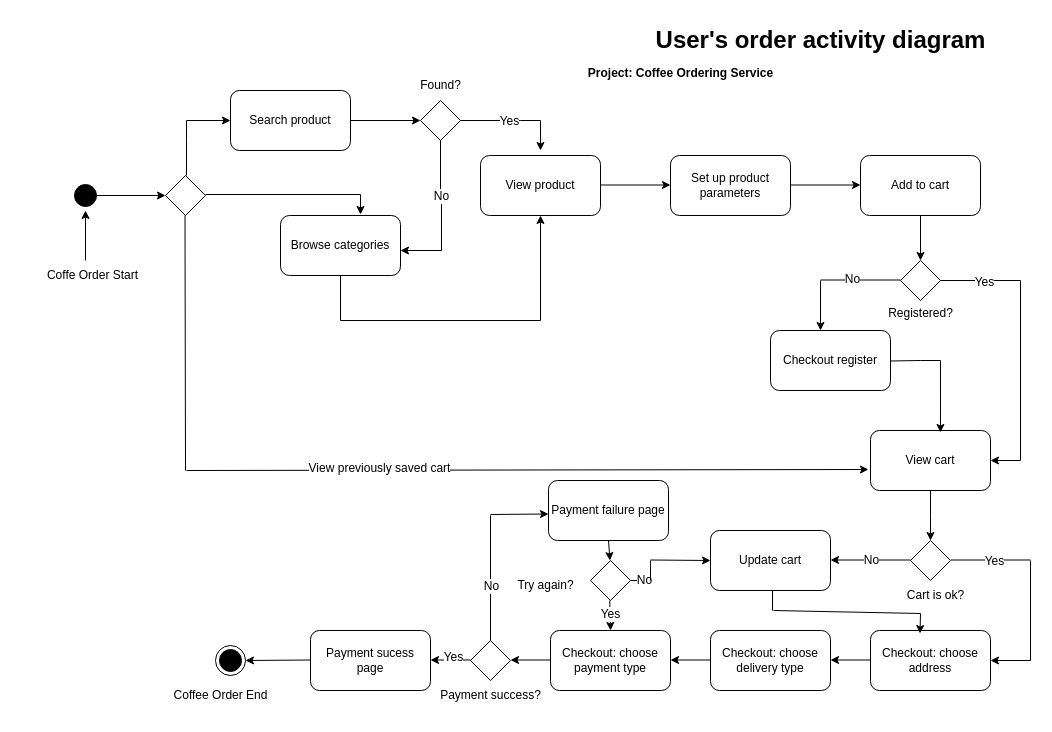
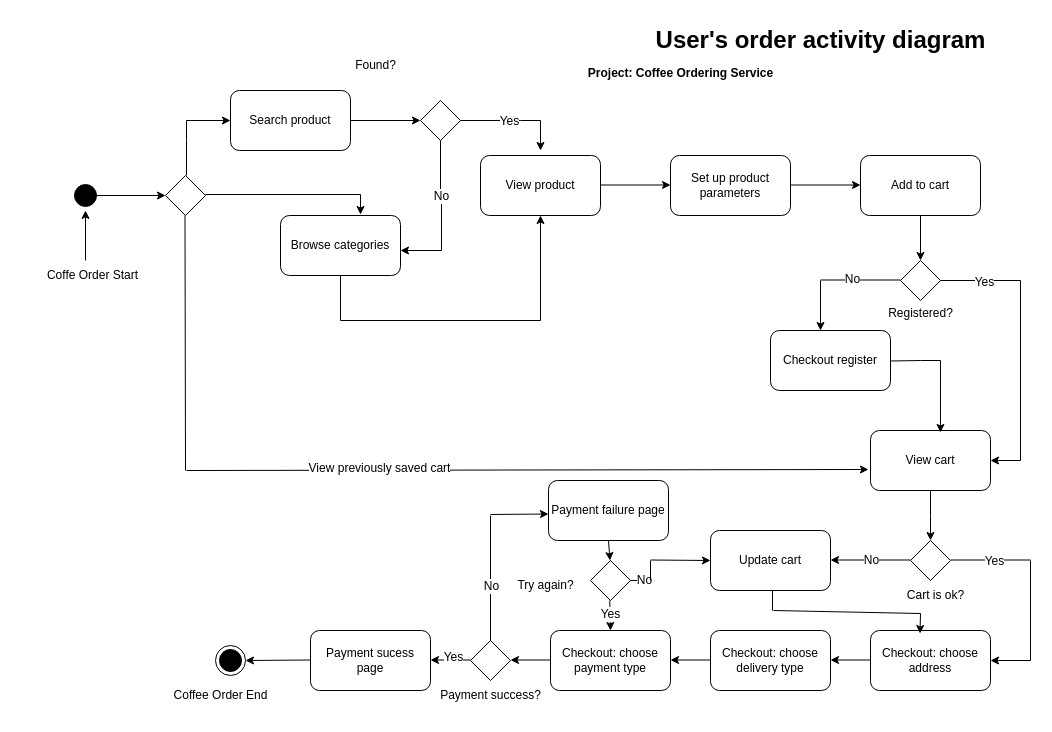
(441, 86) -> (376, 66)
